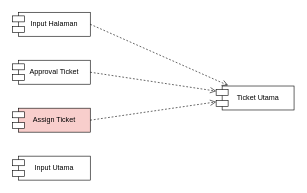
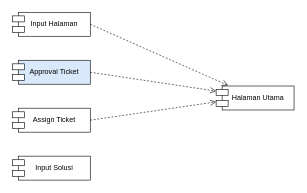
(54, 72) -> (54, 72)
(258, 98) -> (258, 98)
(54, 120) -> (54, 120)
(54, 168) -> (54, 168)
